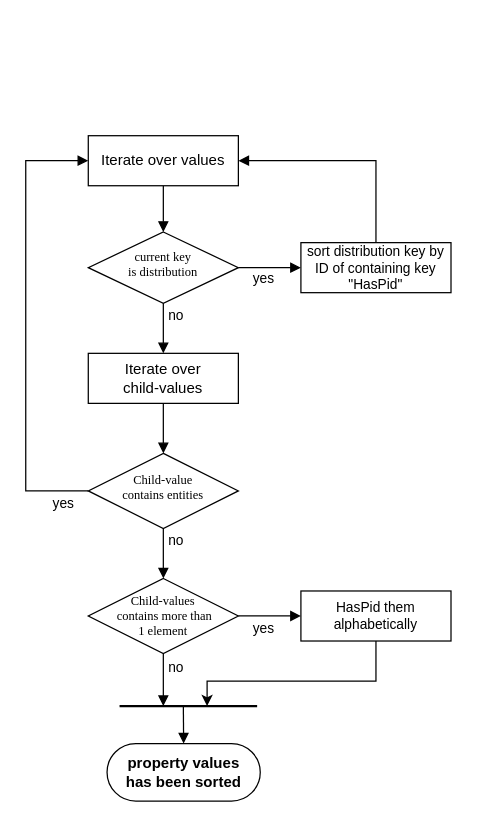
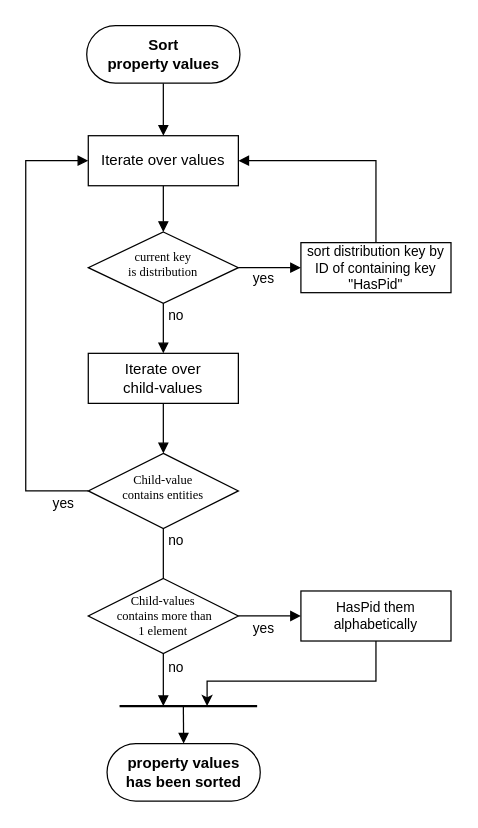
none -> (163, 54)
none -> (163, 104)
(163, 567) -> (163, 571)
